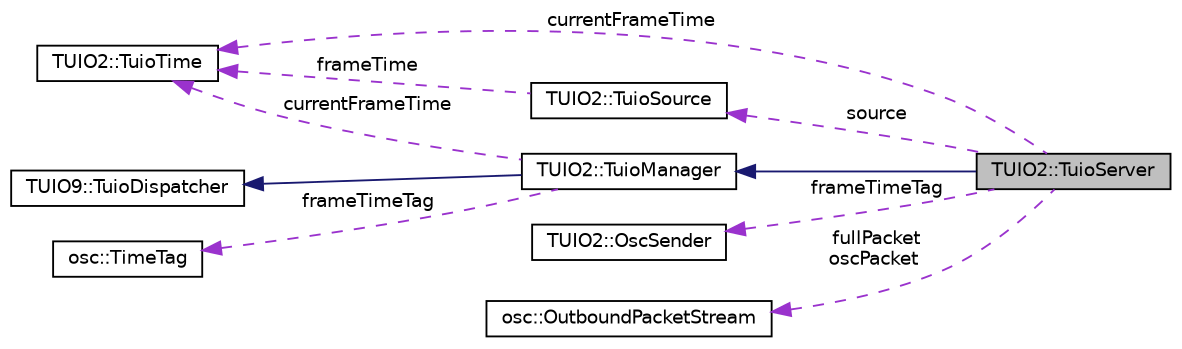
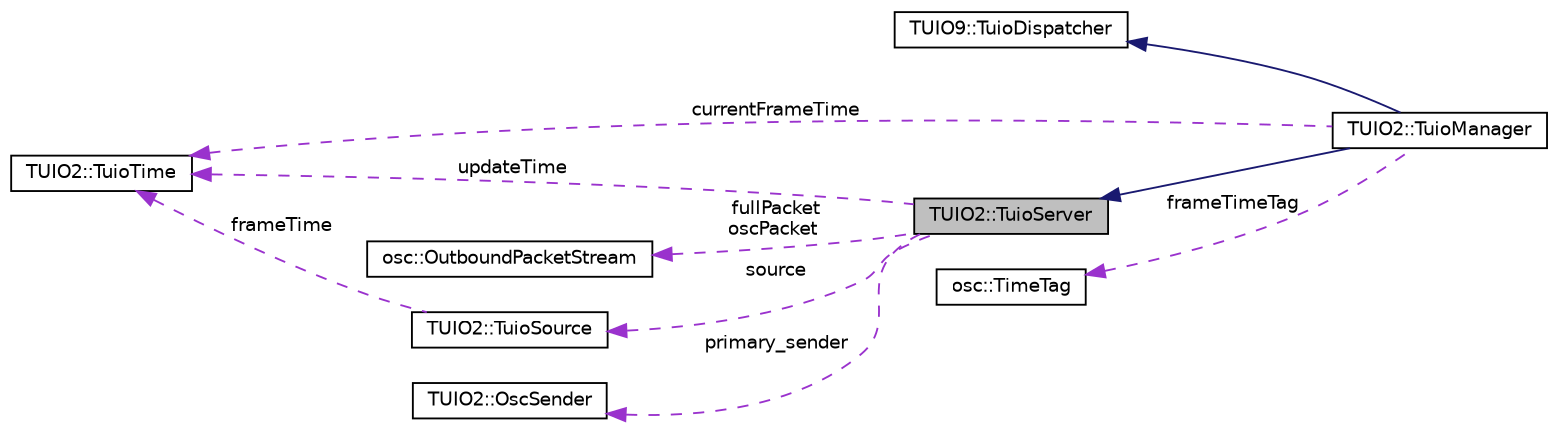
(629, 21) -> (510, 169)
(866, 171) -> (1235, 171)
(874, 189) -> (774, 344)
